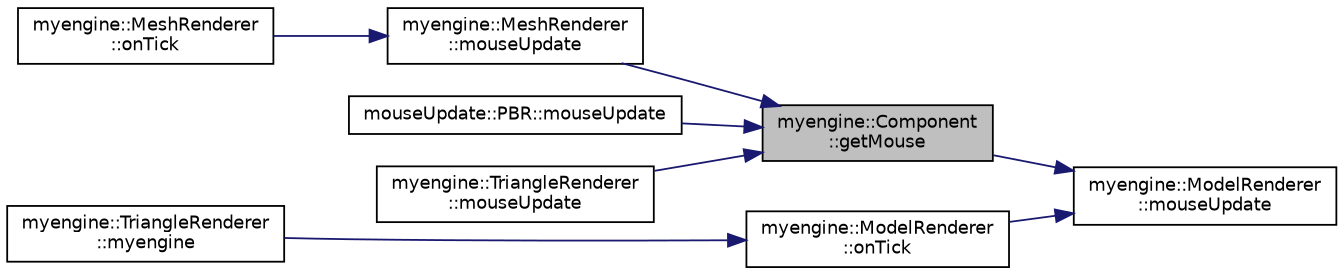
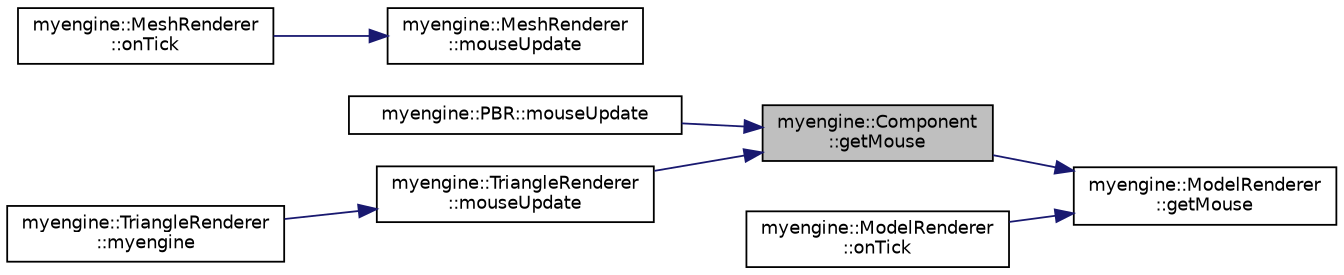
(692, 82) -> none
(515, 115) -> (515, 115)
(1205, 196) -> (1205, 196)
(506, 240) -> (321, 215)
